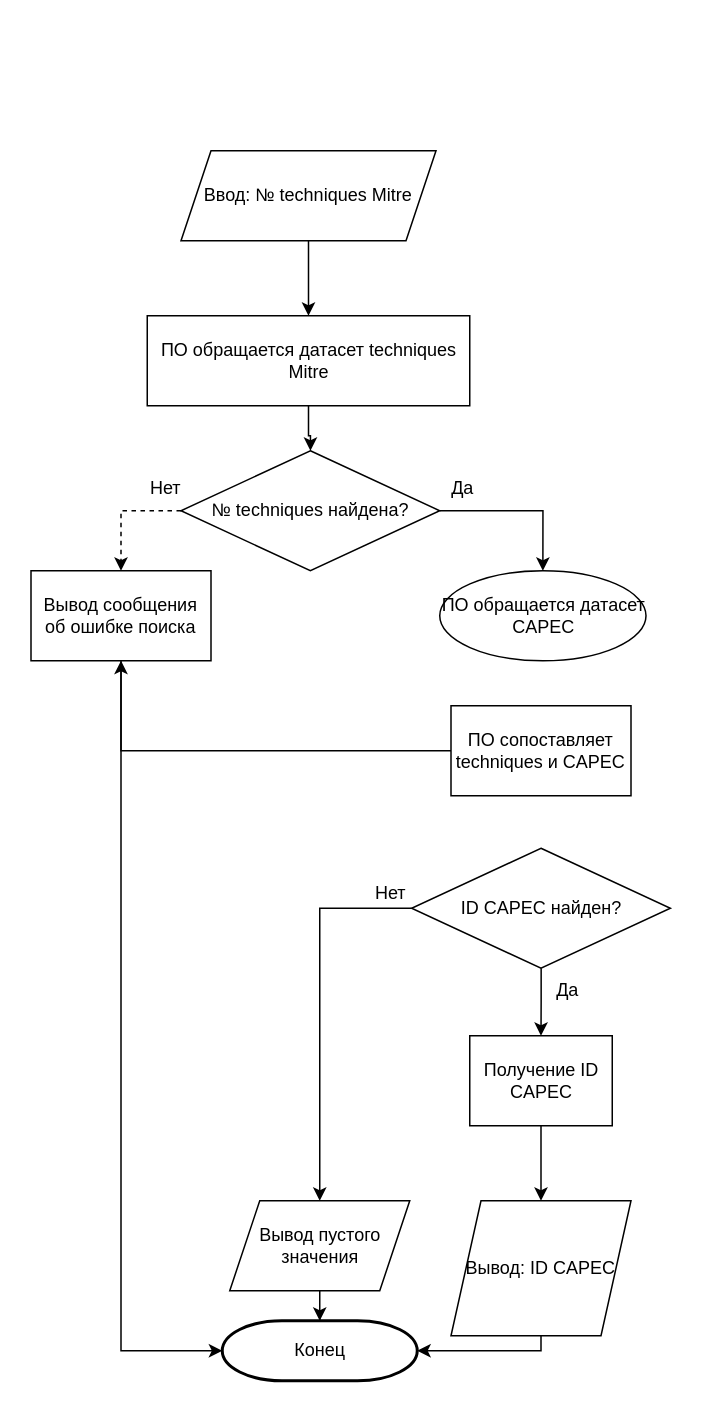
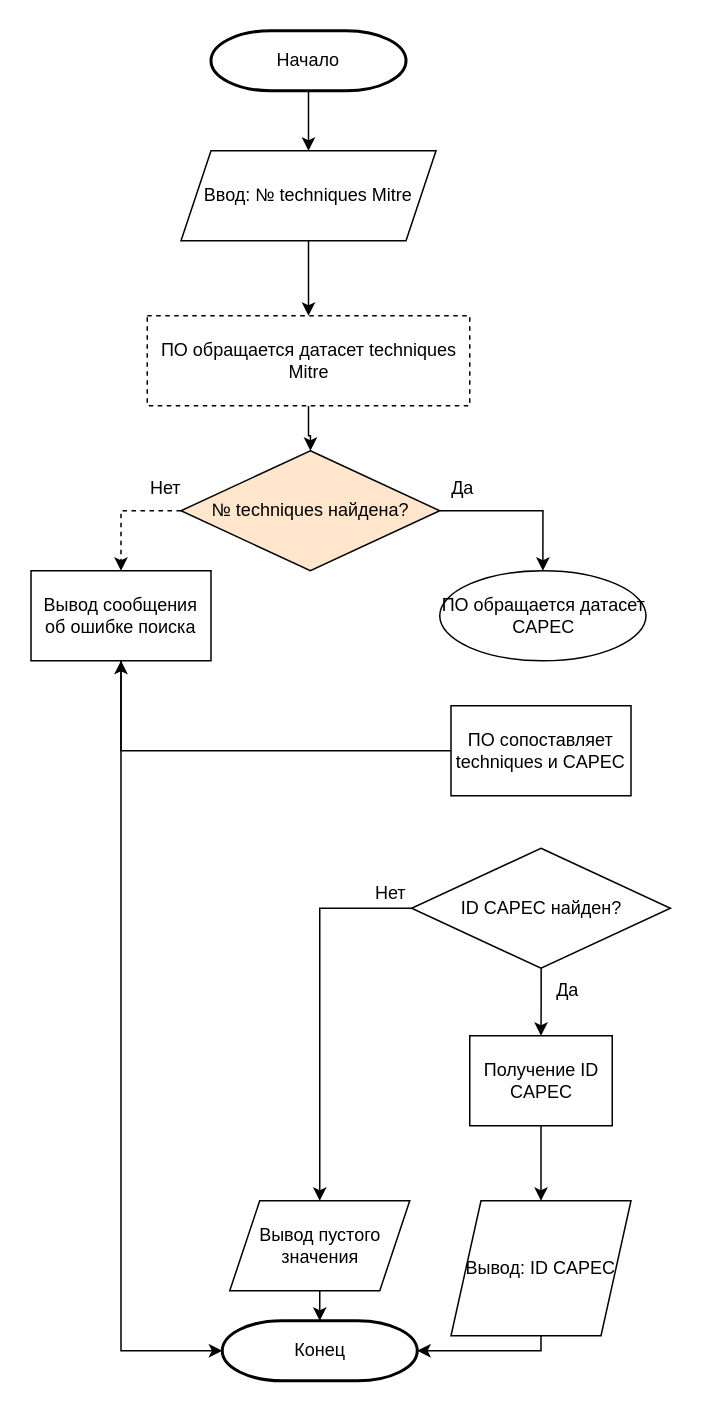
none -> (308, 61)
none -> (308, 116)
(308, 361) -> (308, 361)
(310, 511) -> (310, 511)
